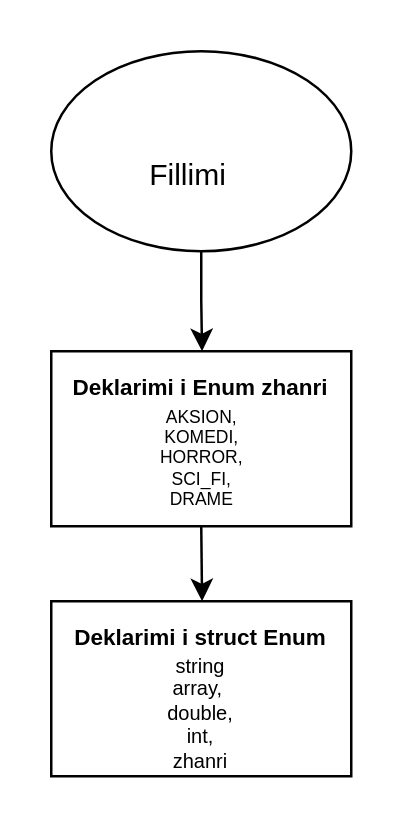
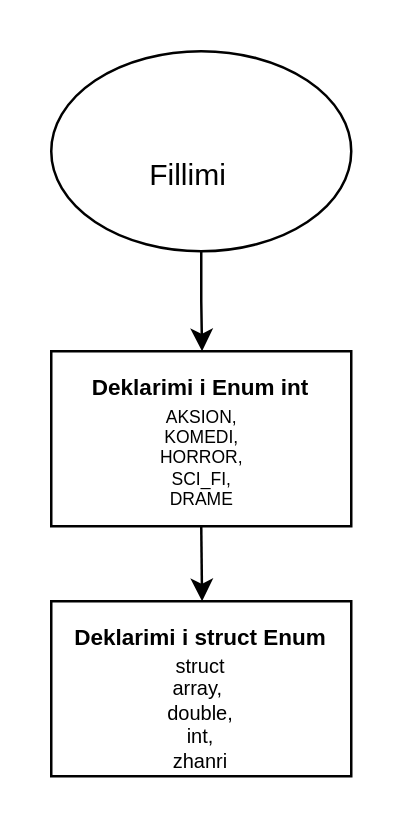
(201, 389) -> (201, 389)
(201, 714) -> (201, 714)
